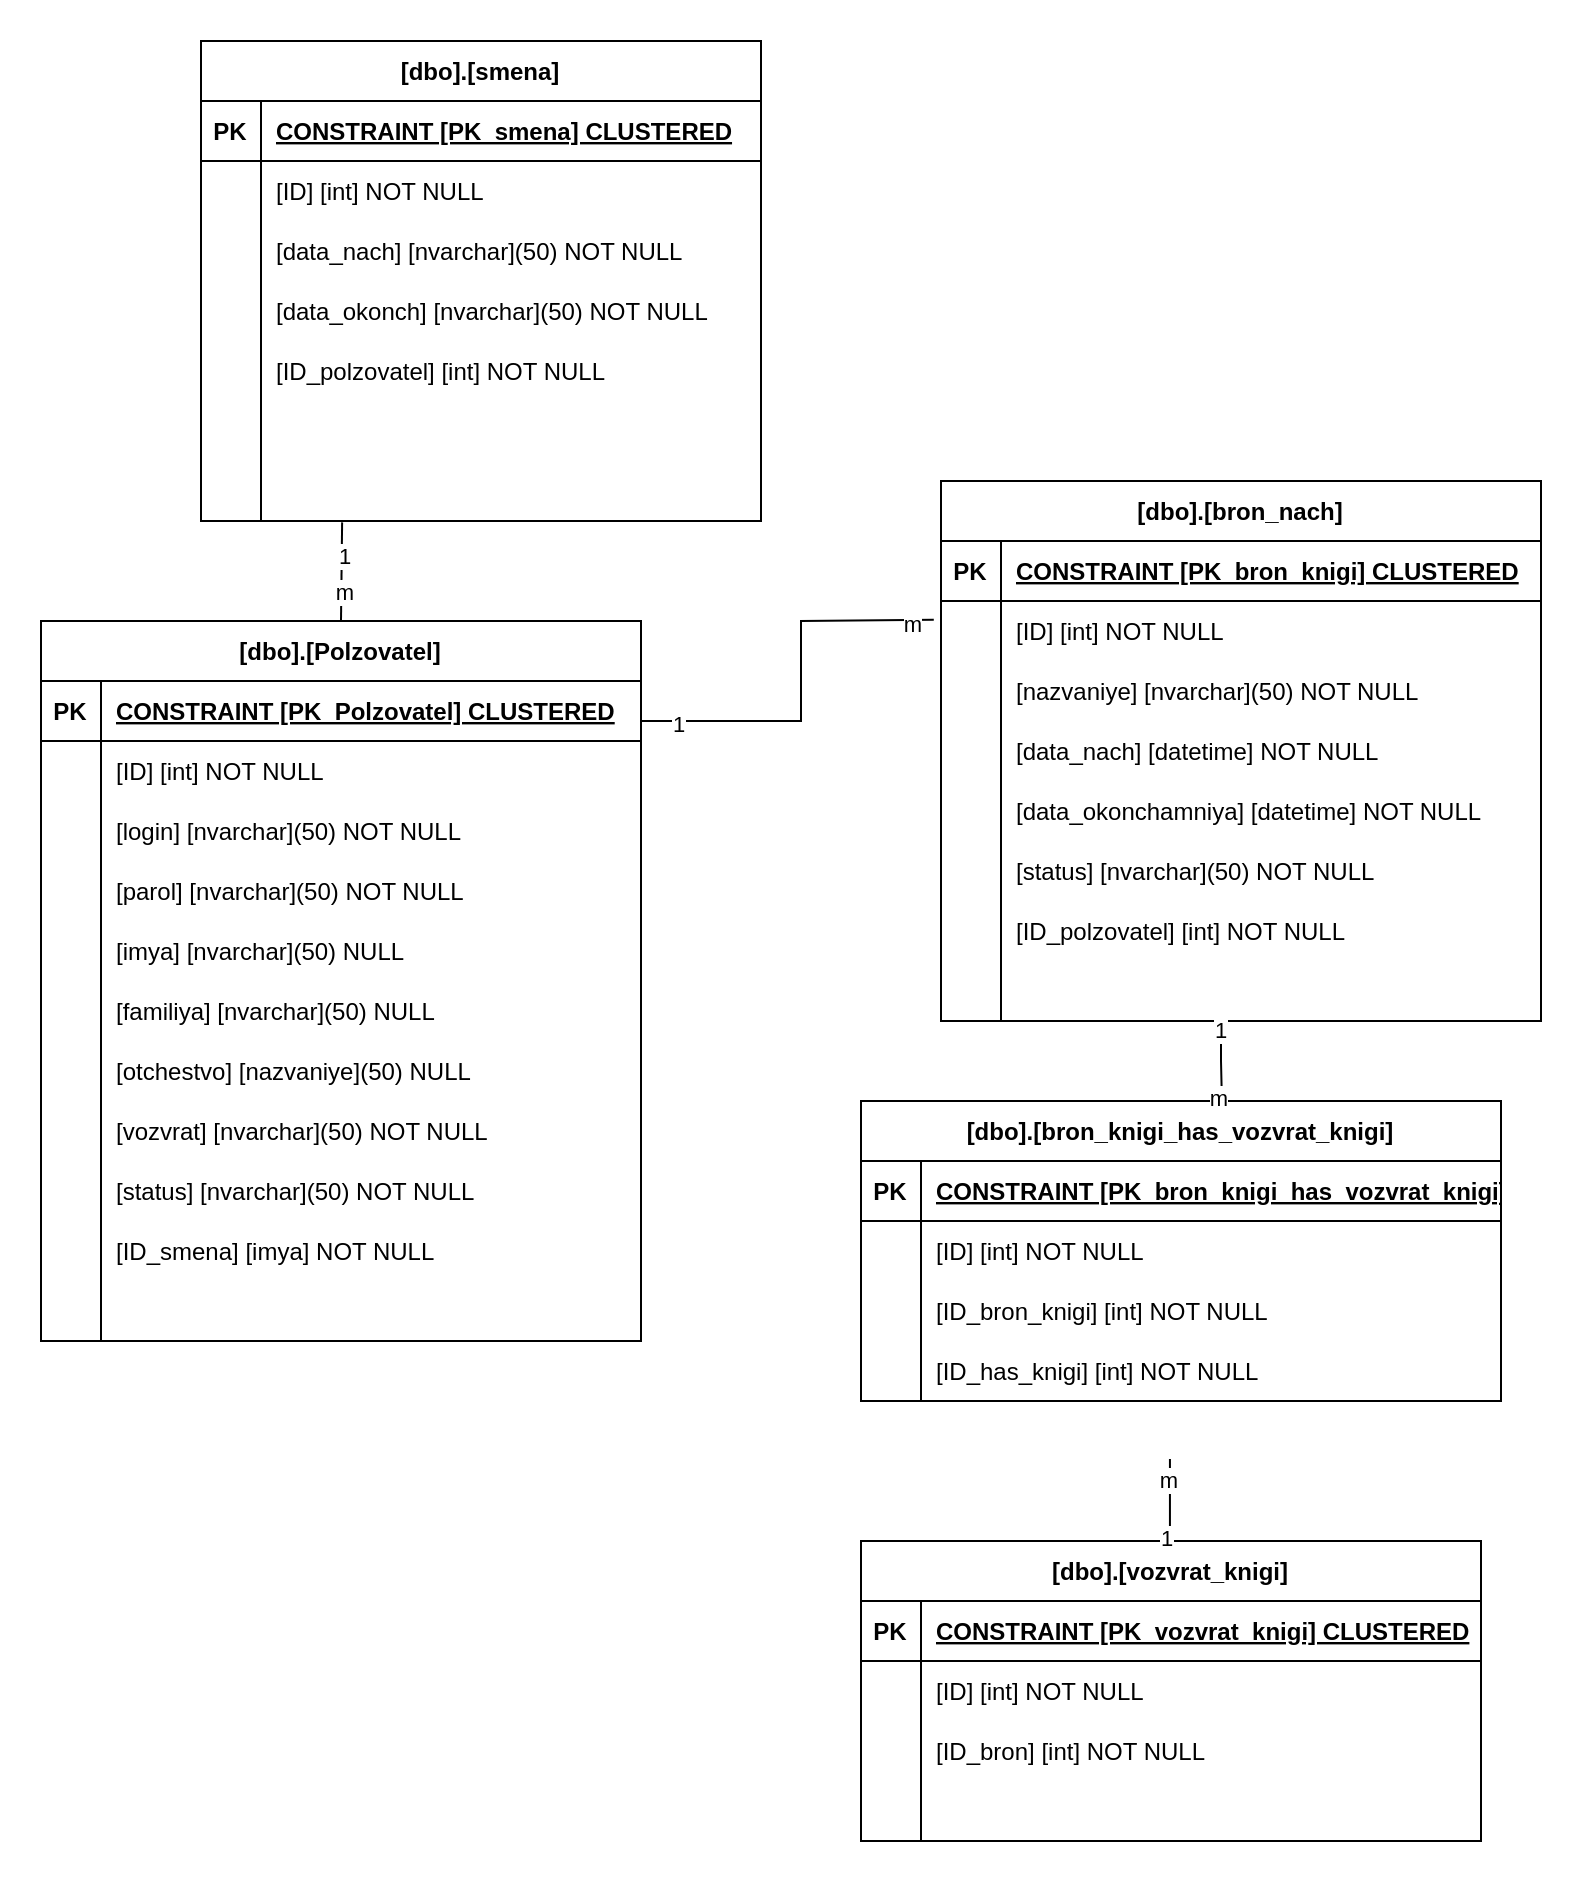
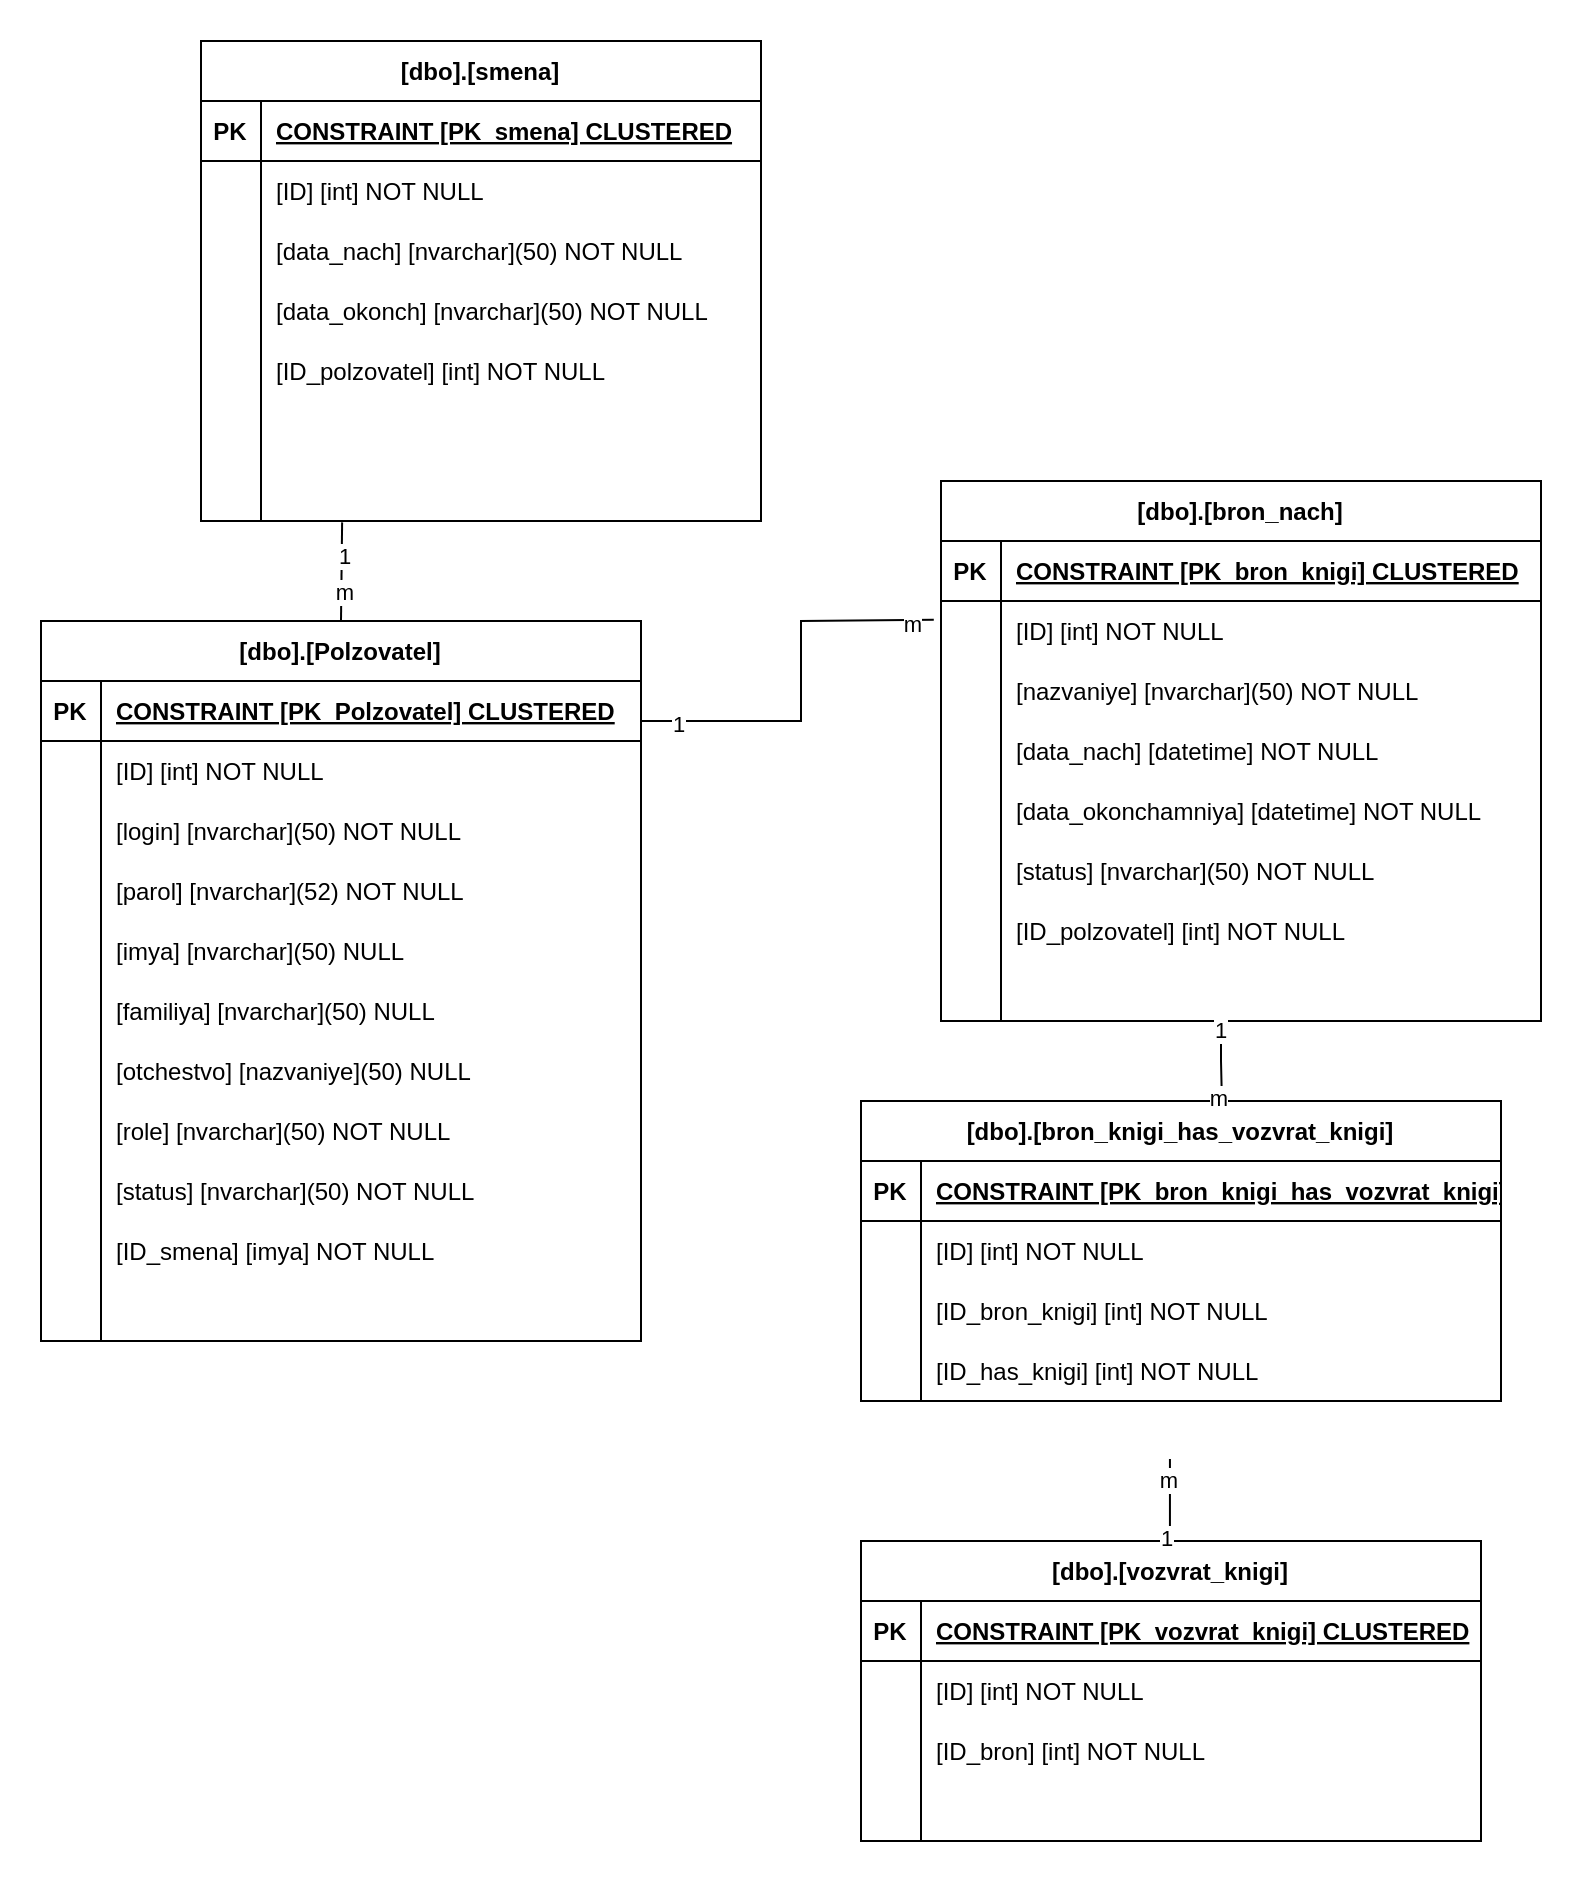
(312, 892) -> (312, 892)
(328, 1132) -> (305, 1132)
